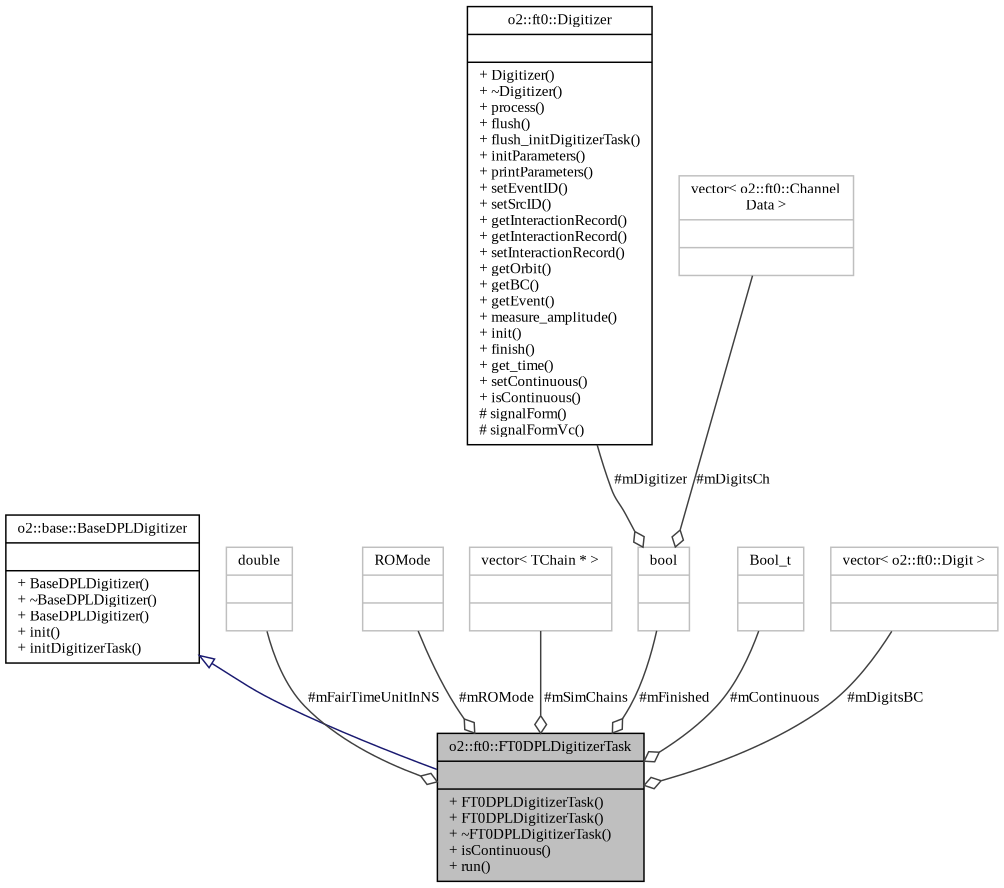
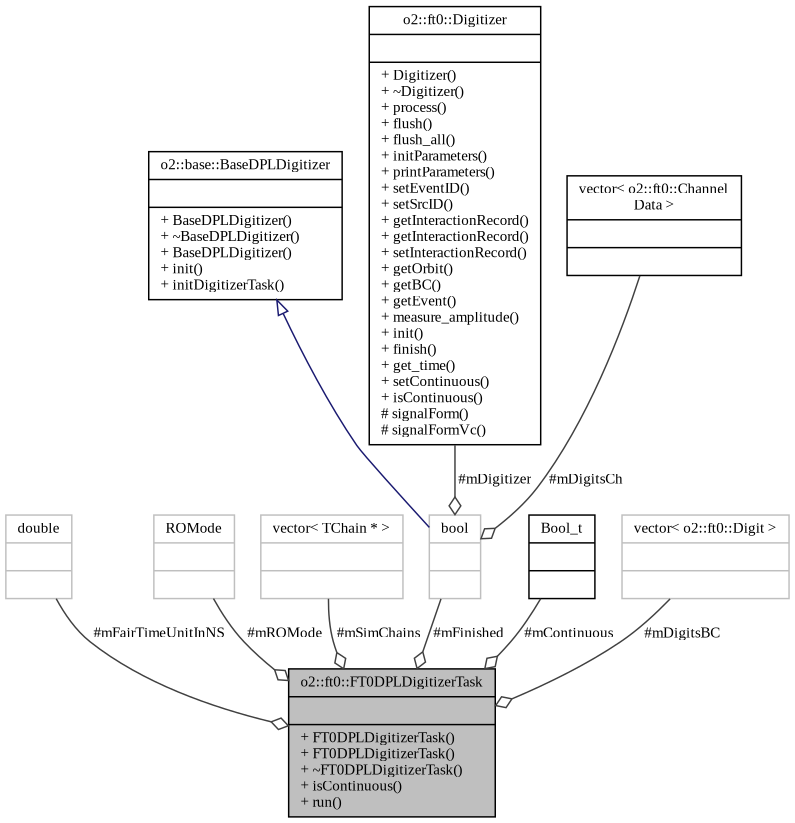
(560, 140) -> (418, 140)
(766, 226) -> (654, 226)
(771, 589) -> (562, 557)
(293, 710) -> (345, 428)
